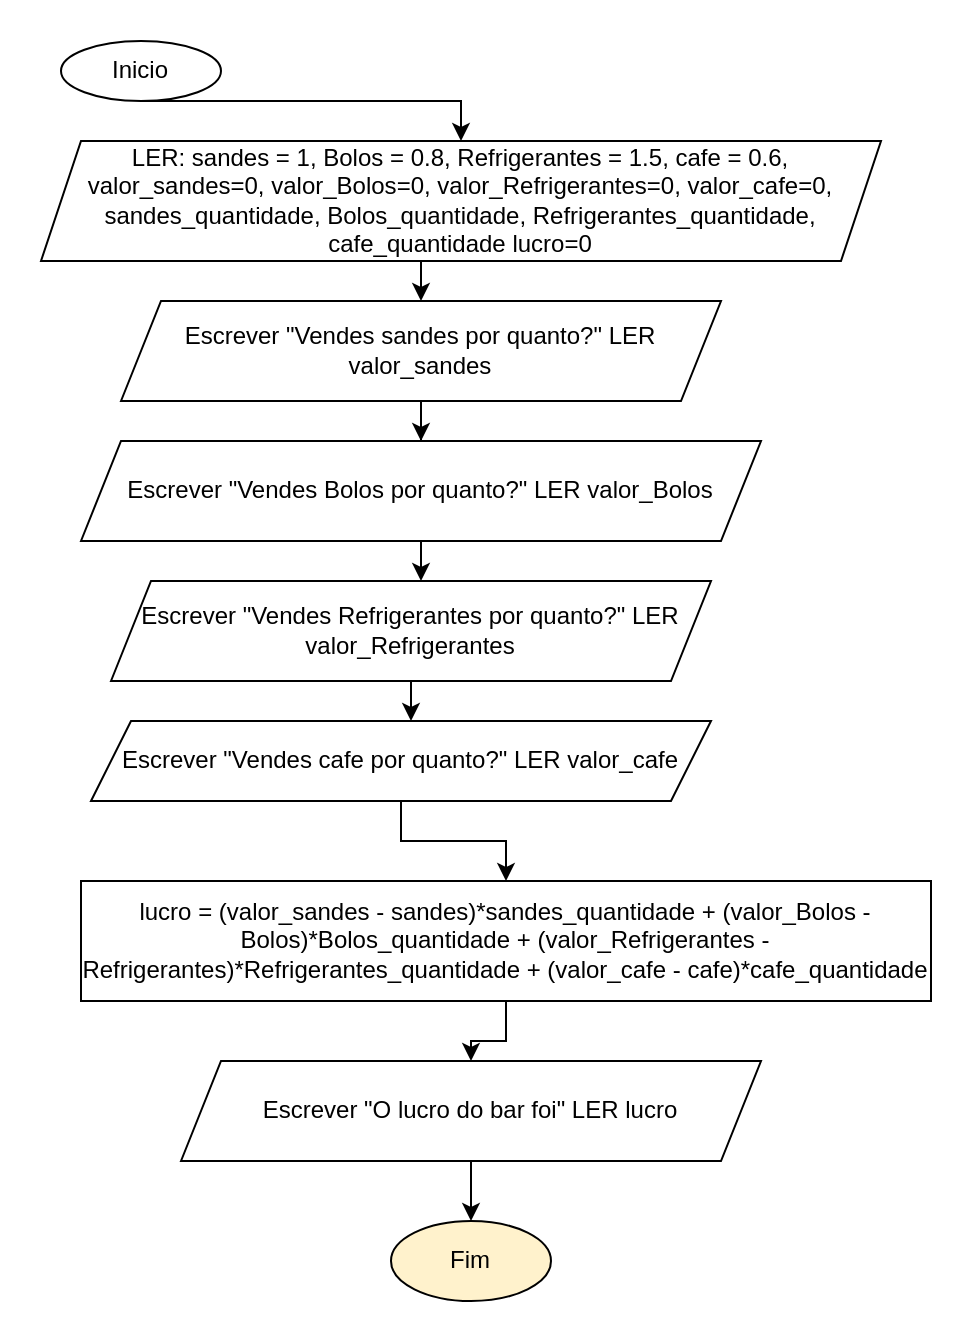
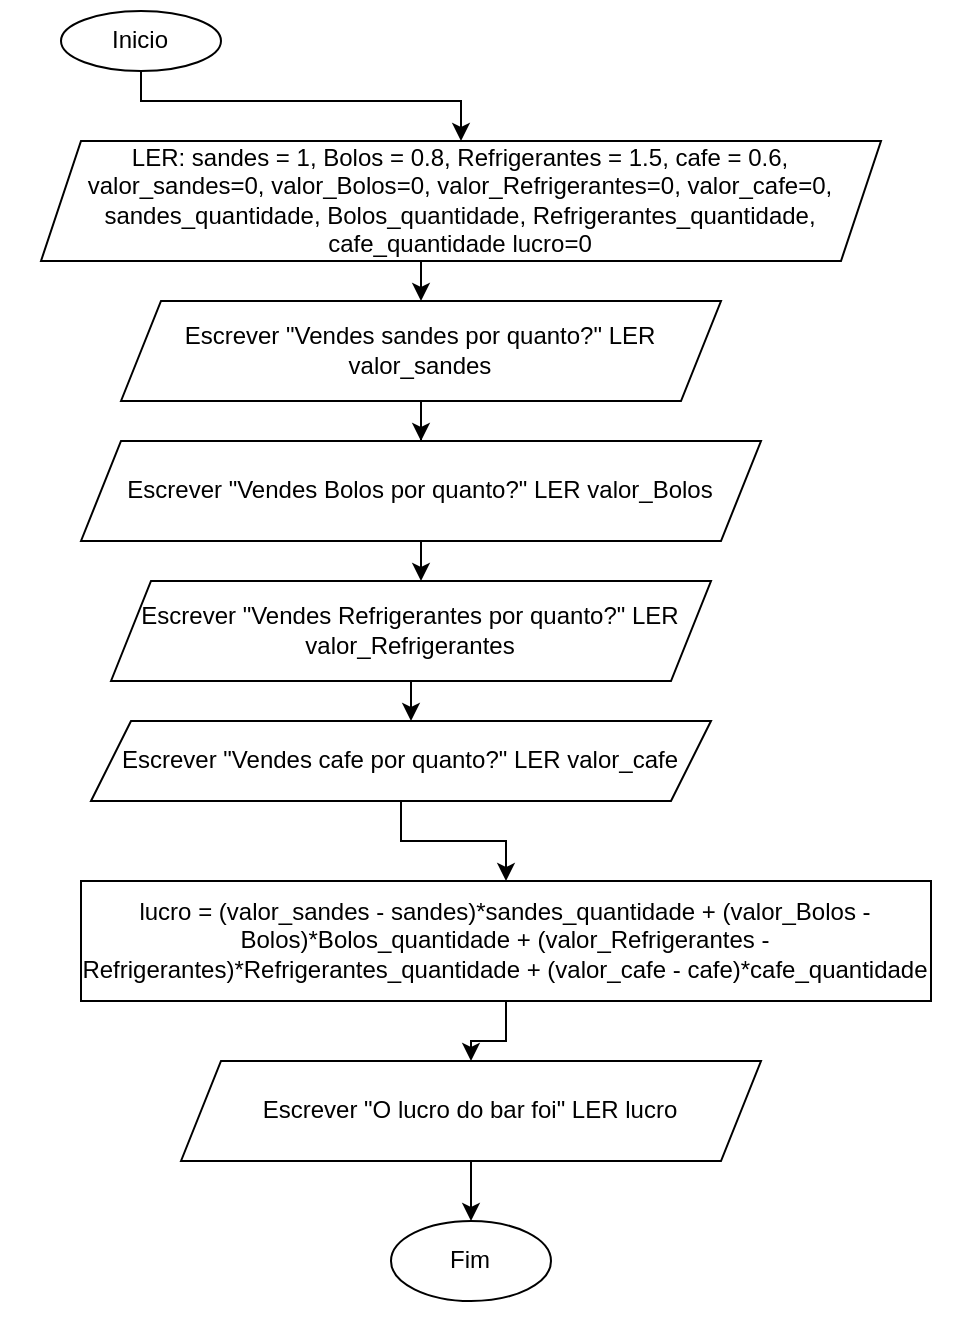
(141, 71) -> (141, 41)
(471, 1261) -> (471, 1261)
